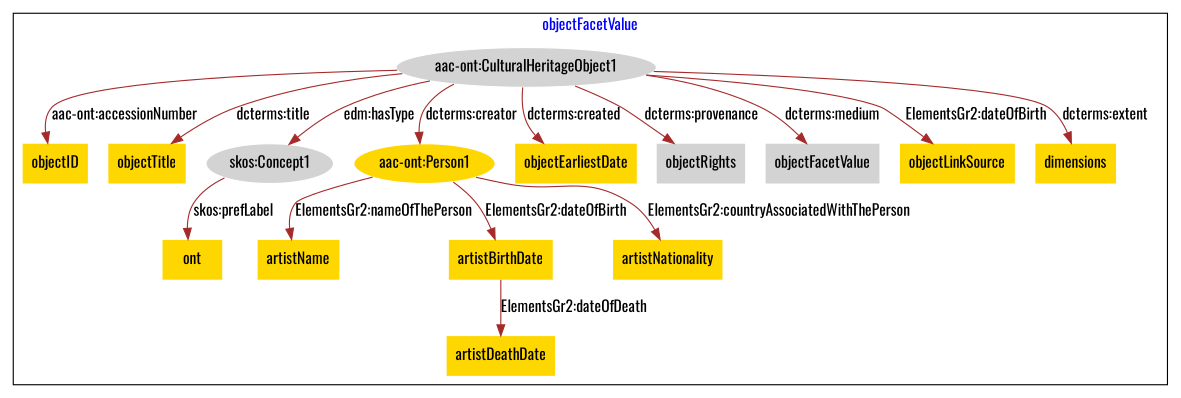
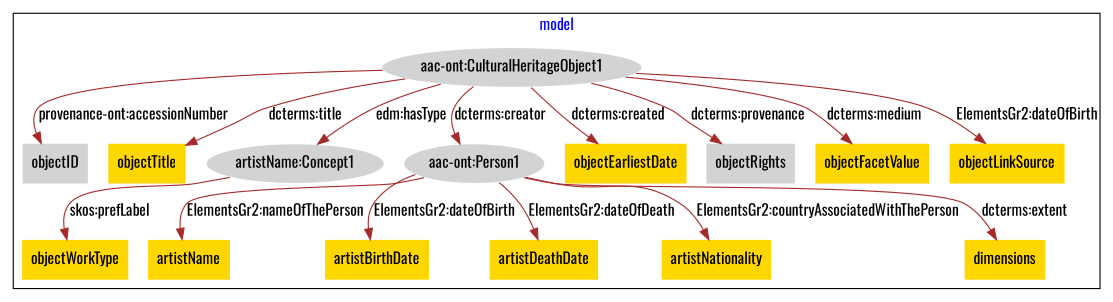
(590, 26) -> (557, 26)
(868, 81) -> (763, 188)
(125, 116) -> (134, 116)
(55, 164) -> (55, 164)
(270, 164) -> (295, 164)
(425, 164) -> (474, 164)
(823, 164) -> (872, 164)
(192, 260) -> (75, 260)
(501, 302) -> (520, 204)
